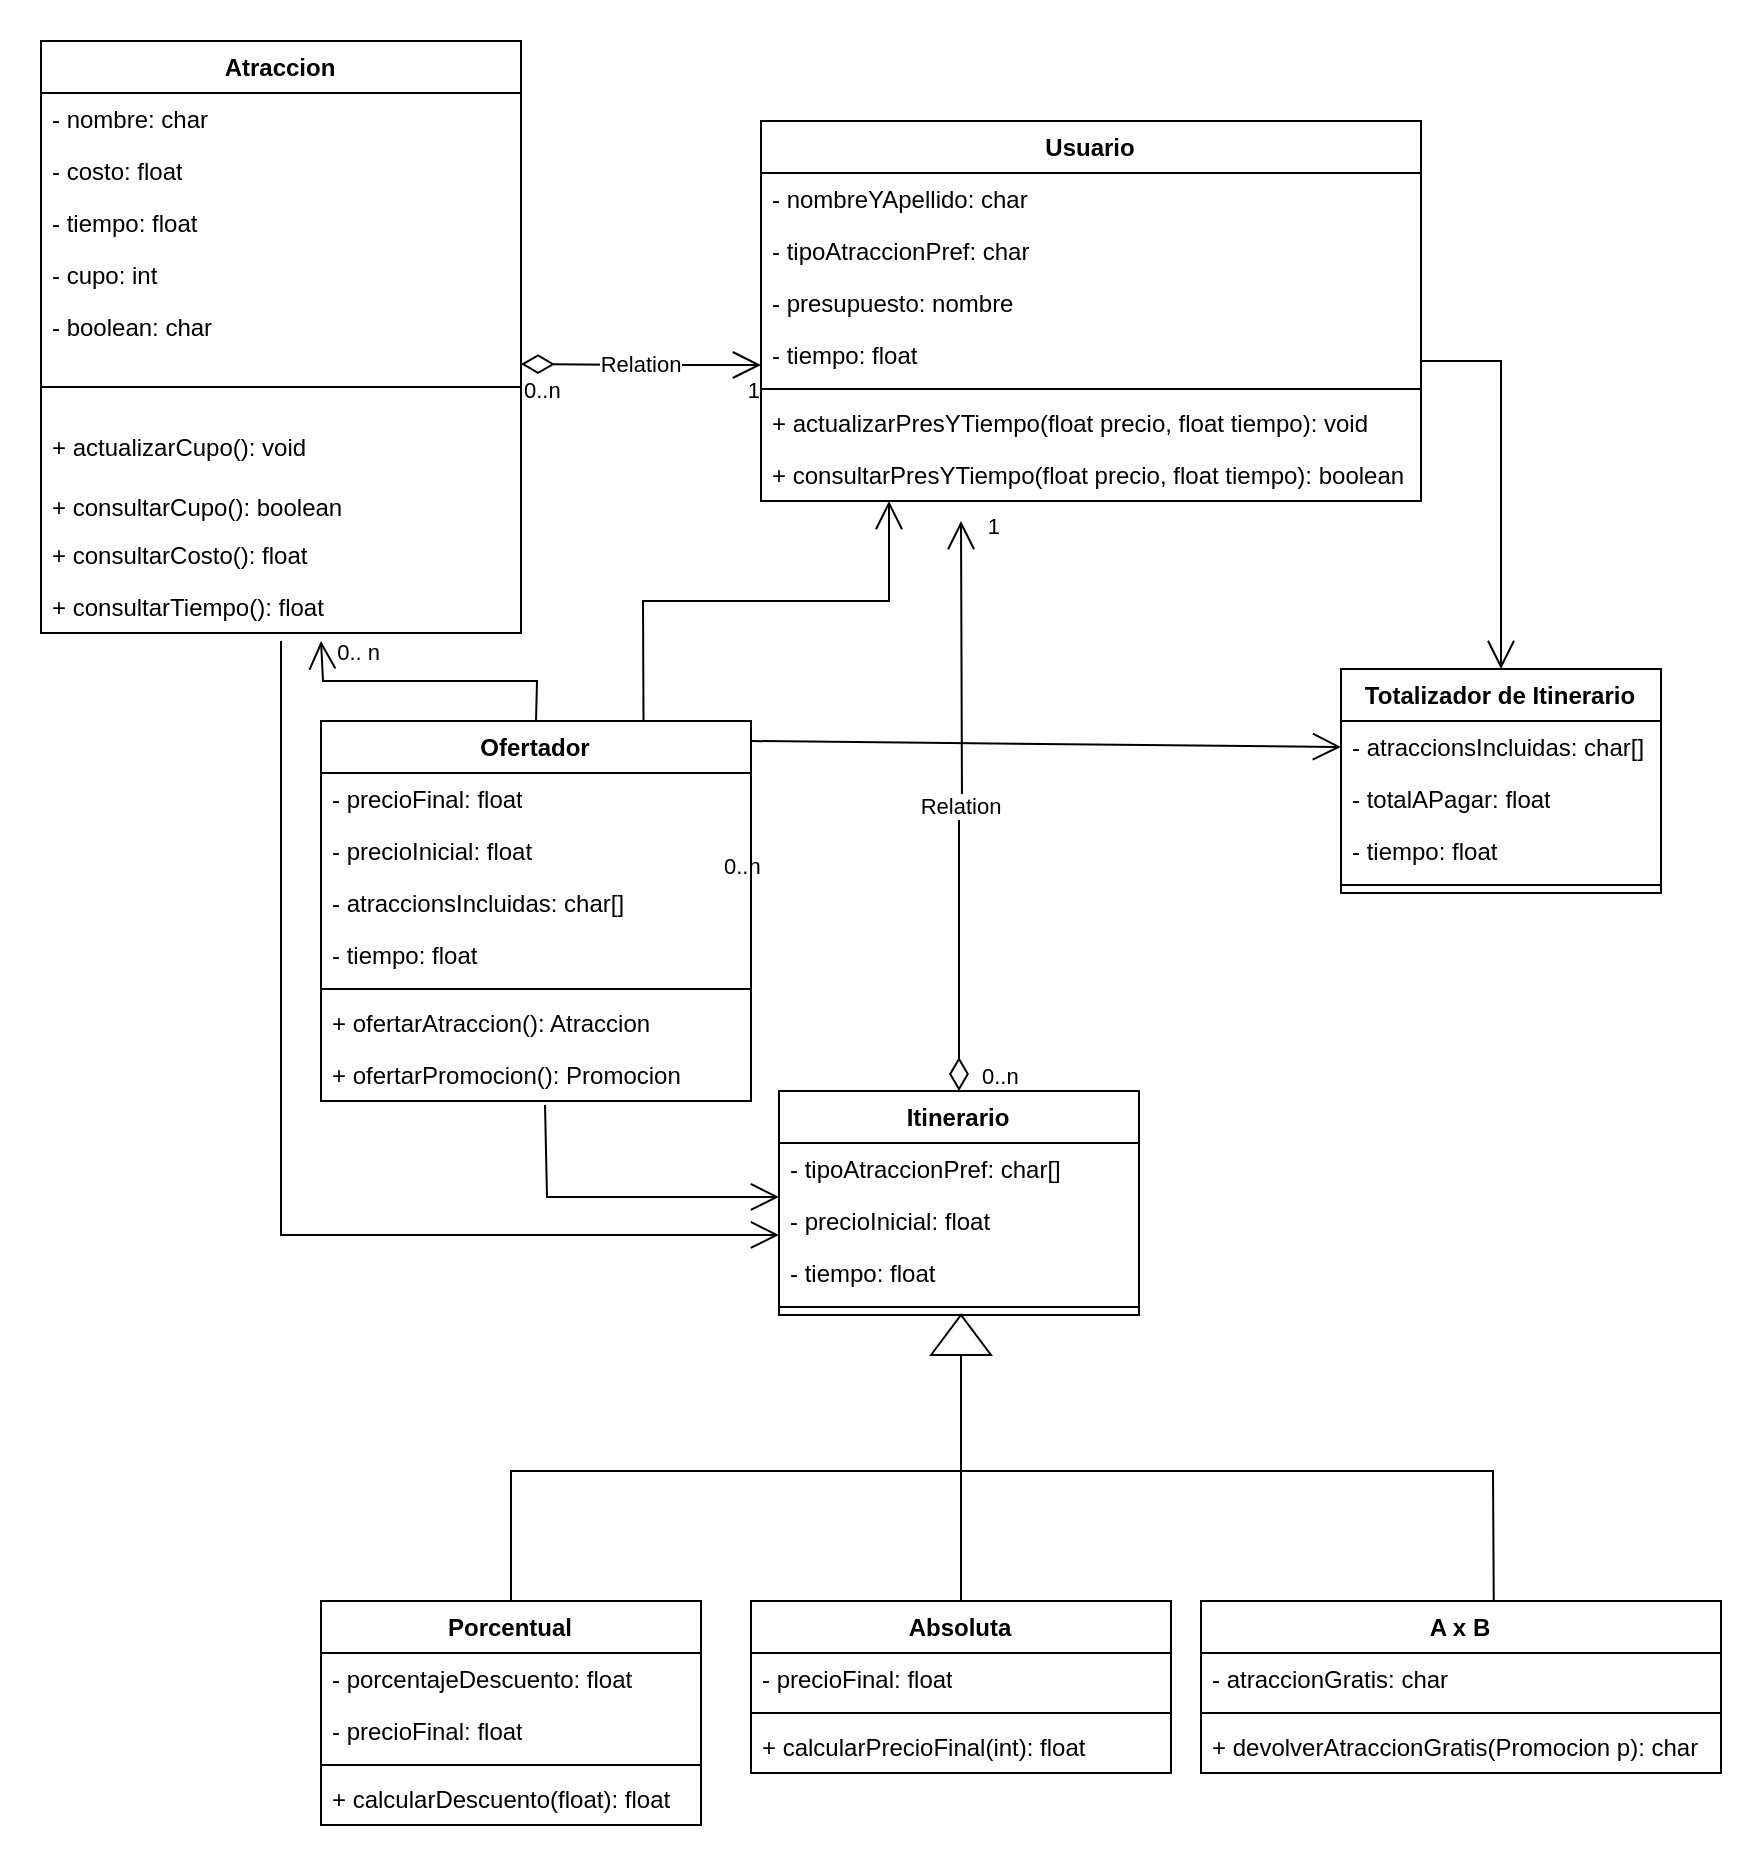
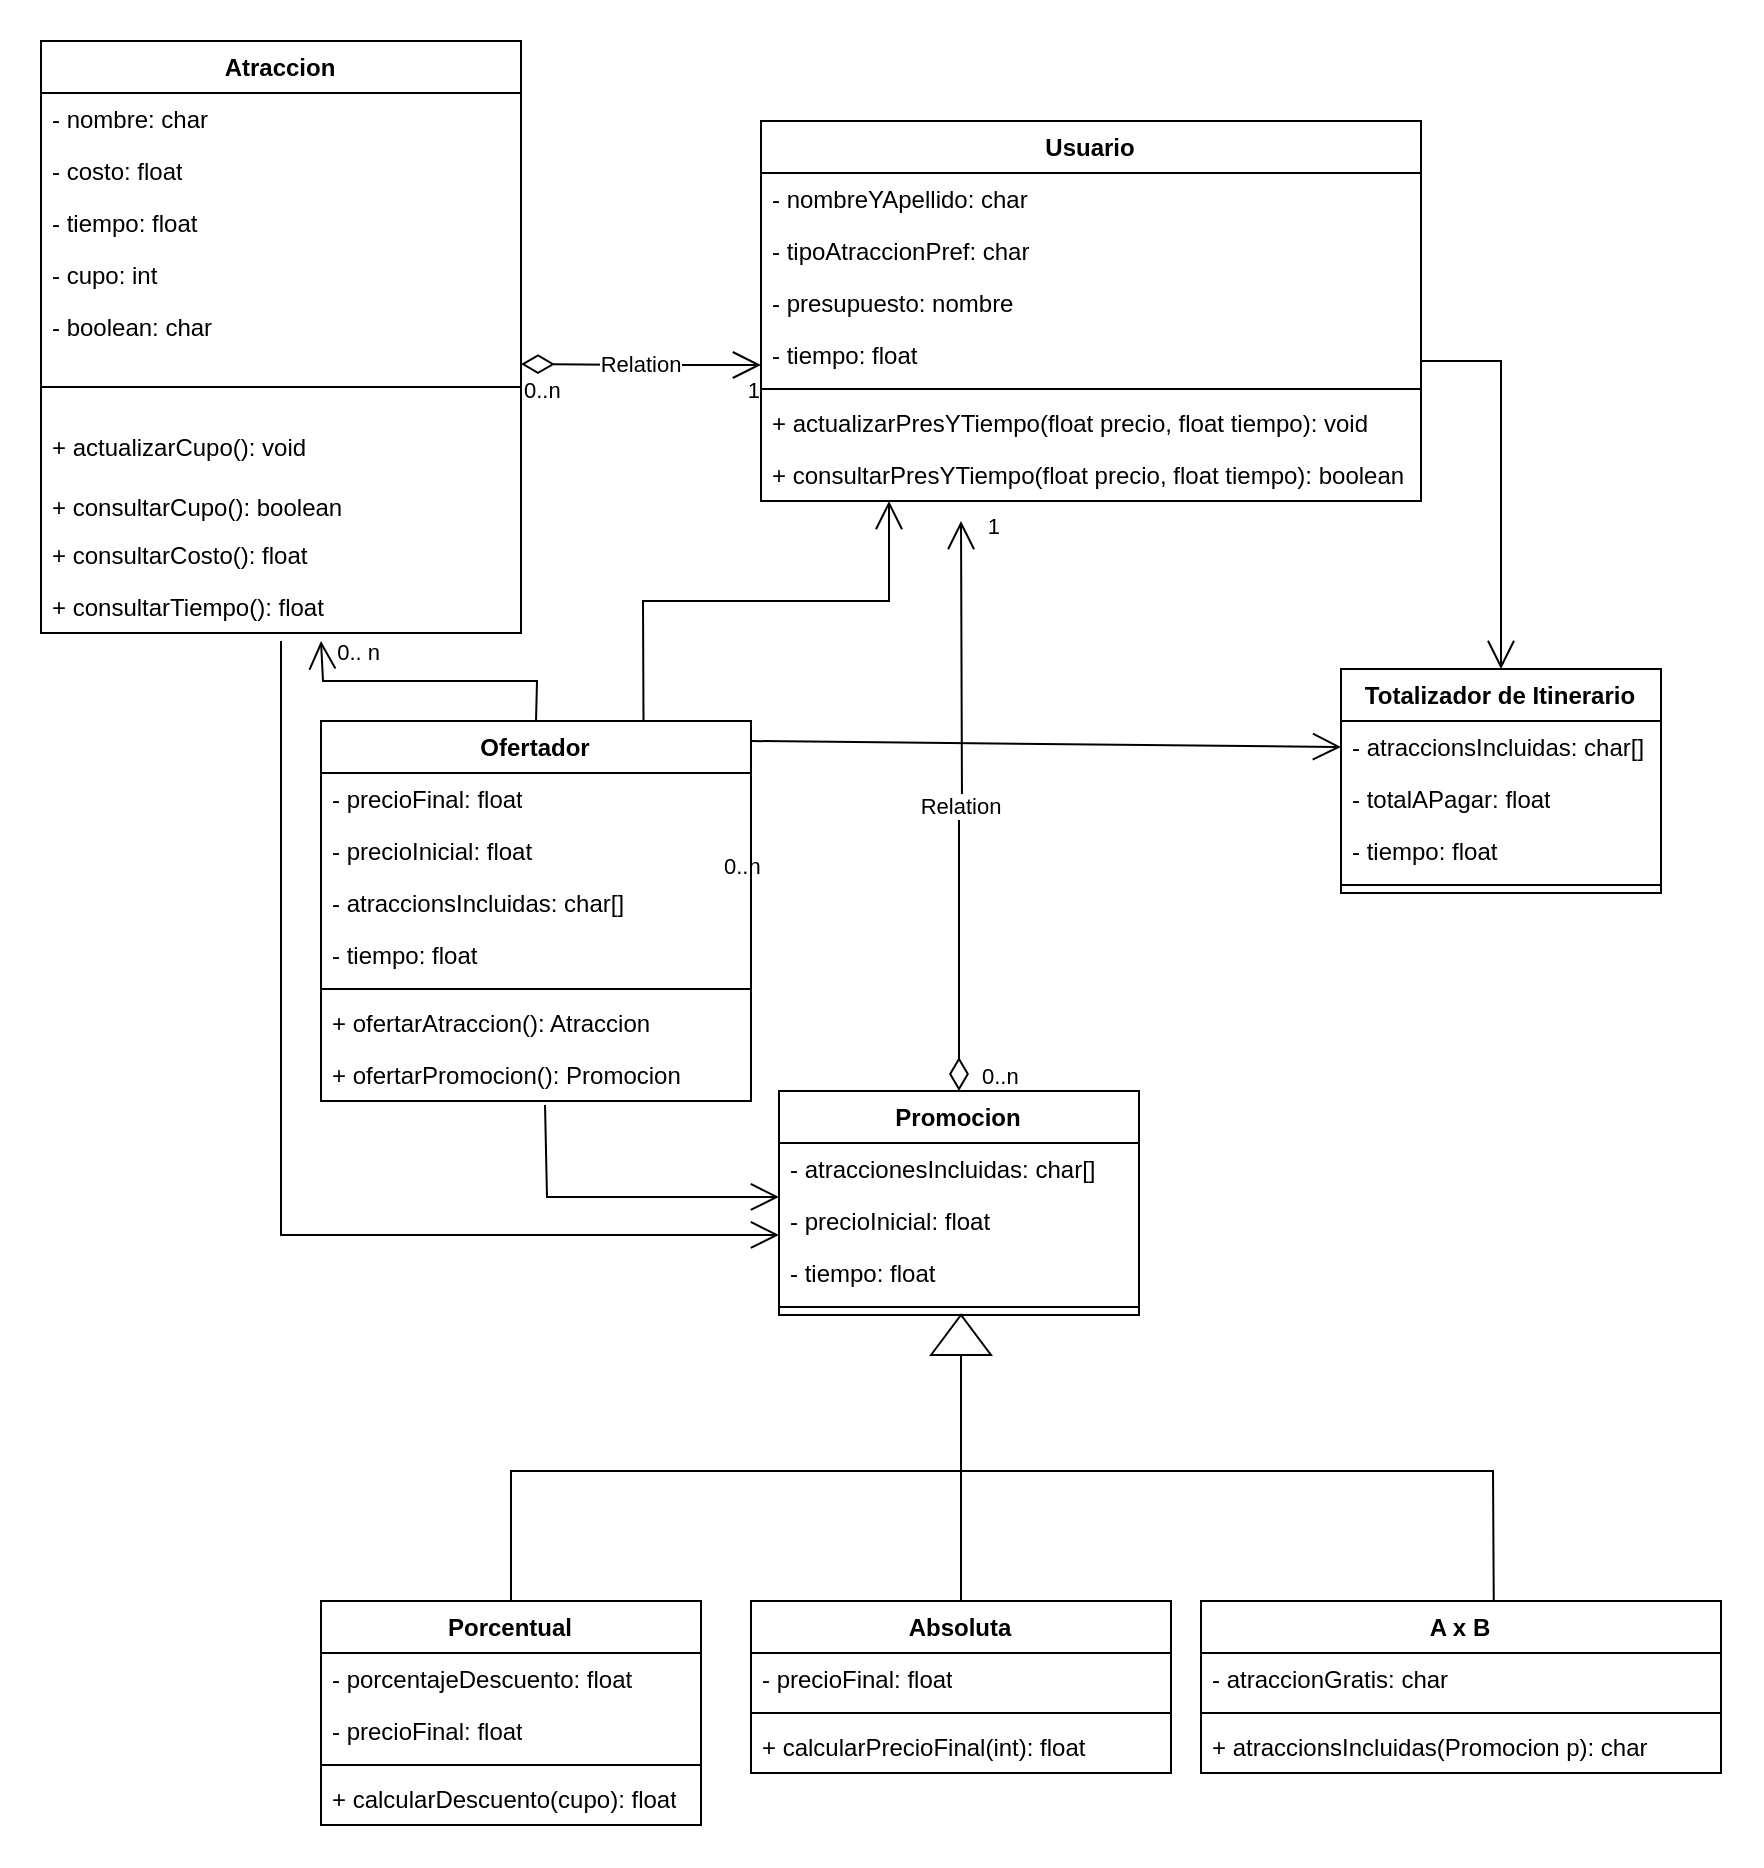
(959, 1119) -> (959, 1119)
(957, 1171) -> (961, 1186)
(1463, 1764) -> (1457, 1749)
(513, 1816) -> (513, 1816)
